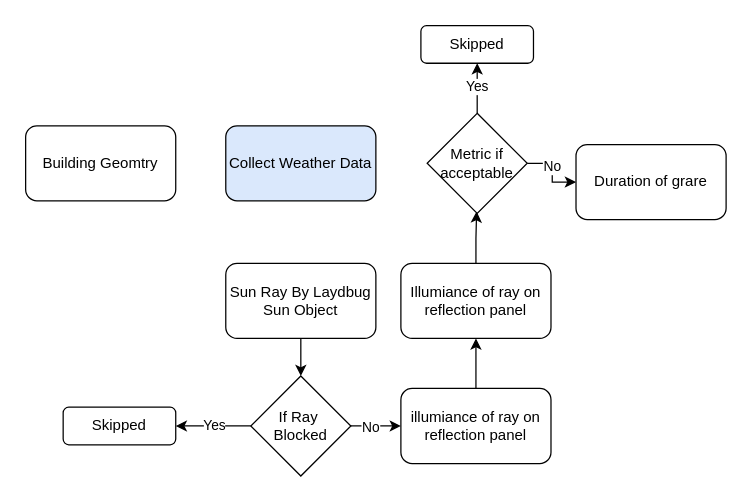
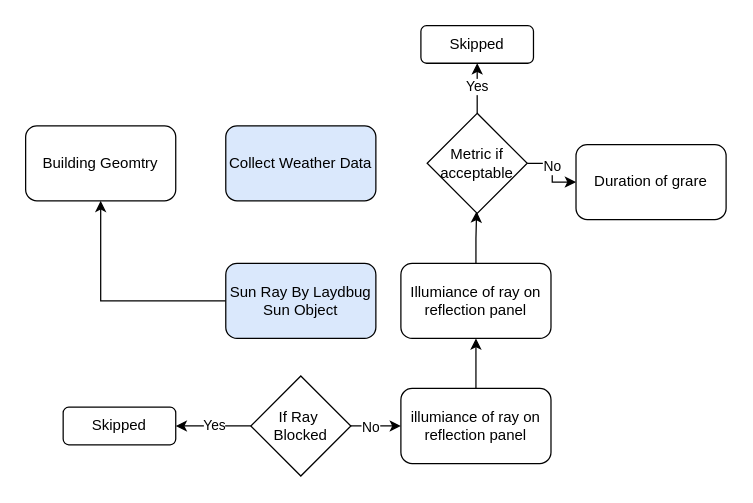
(301, 301) -> (301, 301)
(301, 361) -> (118, 301)
